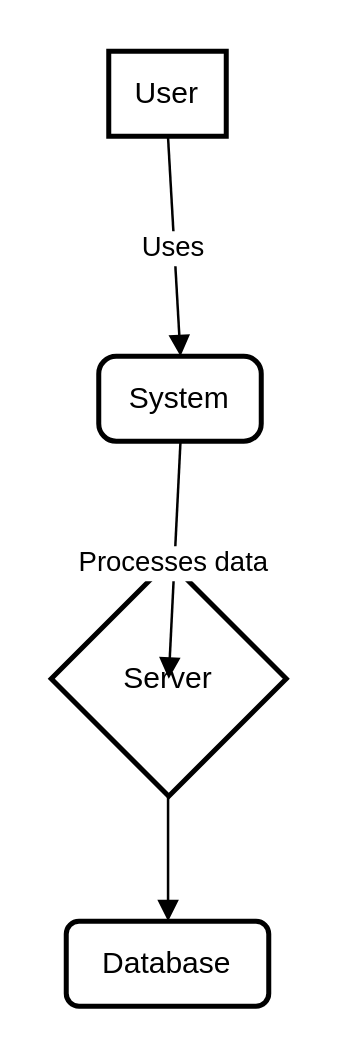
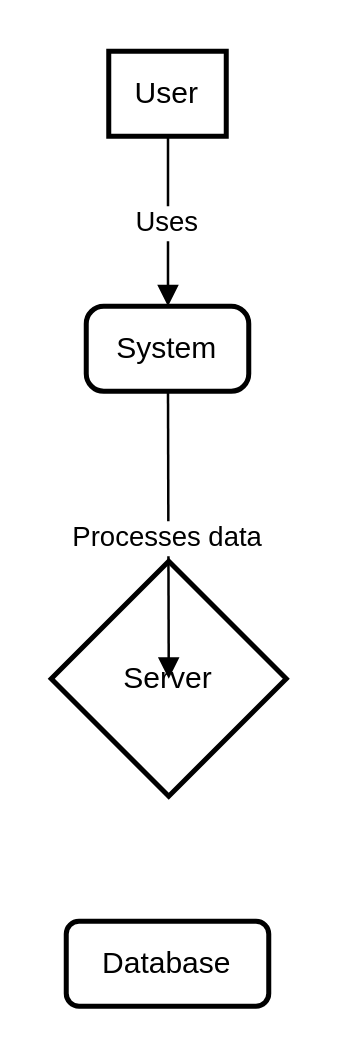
(180, 399) -> (168, 349)
(168, 849) -> none
